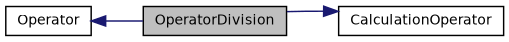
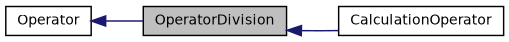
(305, 11) -> (320, 31)
